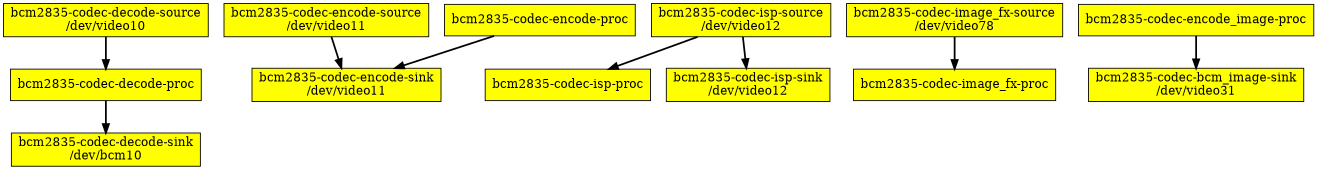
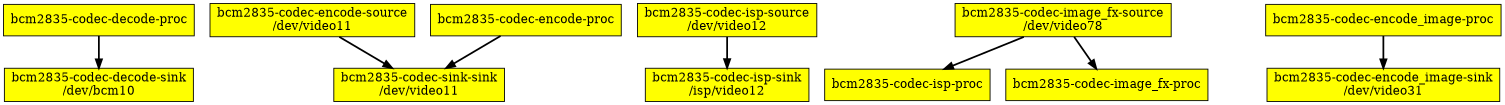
(106, 20) -> none
(658, 51) -> (988, 51)
(346, 85) -> (419, 85)
(748, 85) -> (727, 85)
(1196, 85) -> (1383, 85)
